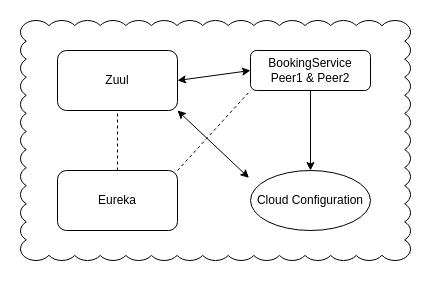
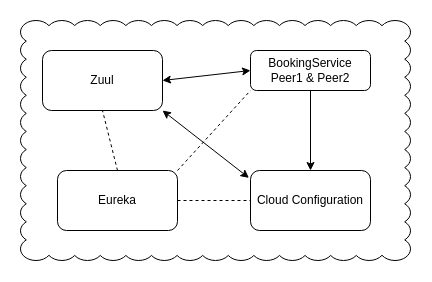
(118, 81) -> (103, 81)
none -> (212, 201)
(311, 201) -> (311, 201)
